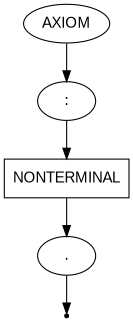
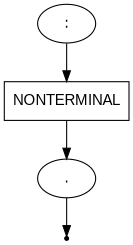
(67, 24) -> none
